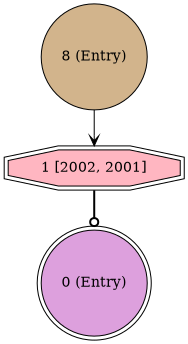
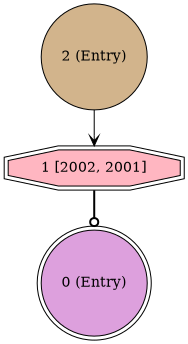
(94, 57) -> (94, 57)
